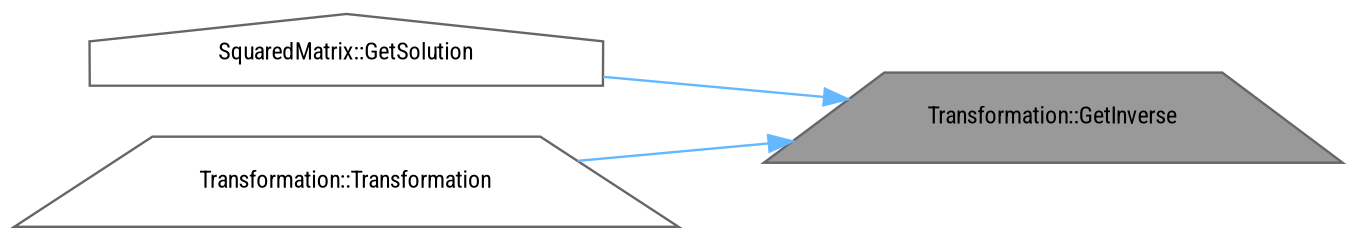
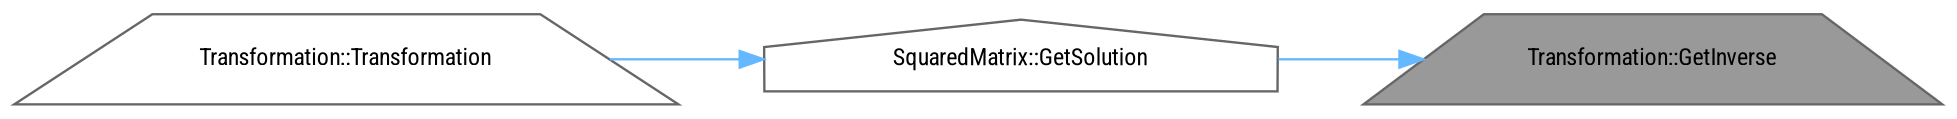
(673, 152) -> (675, 59)
